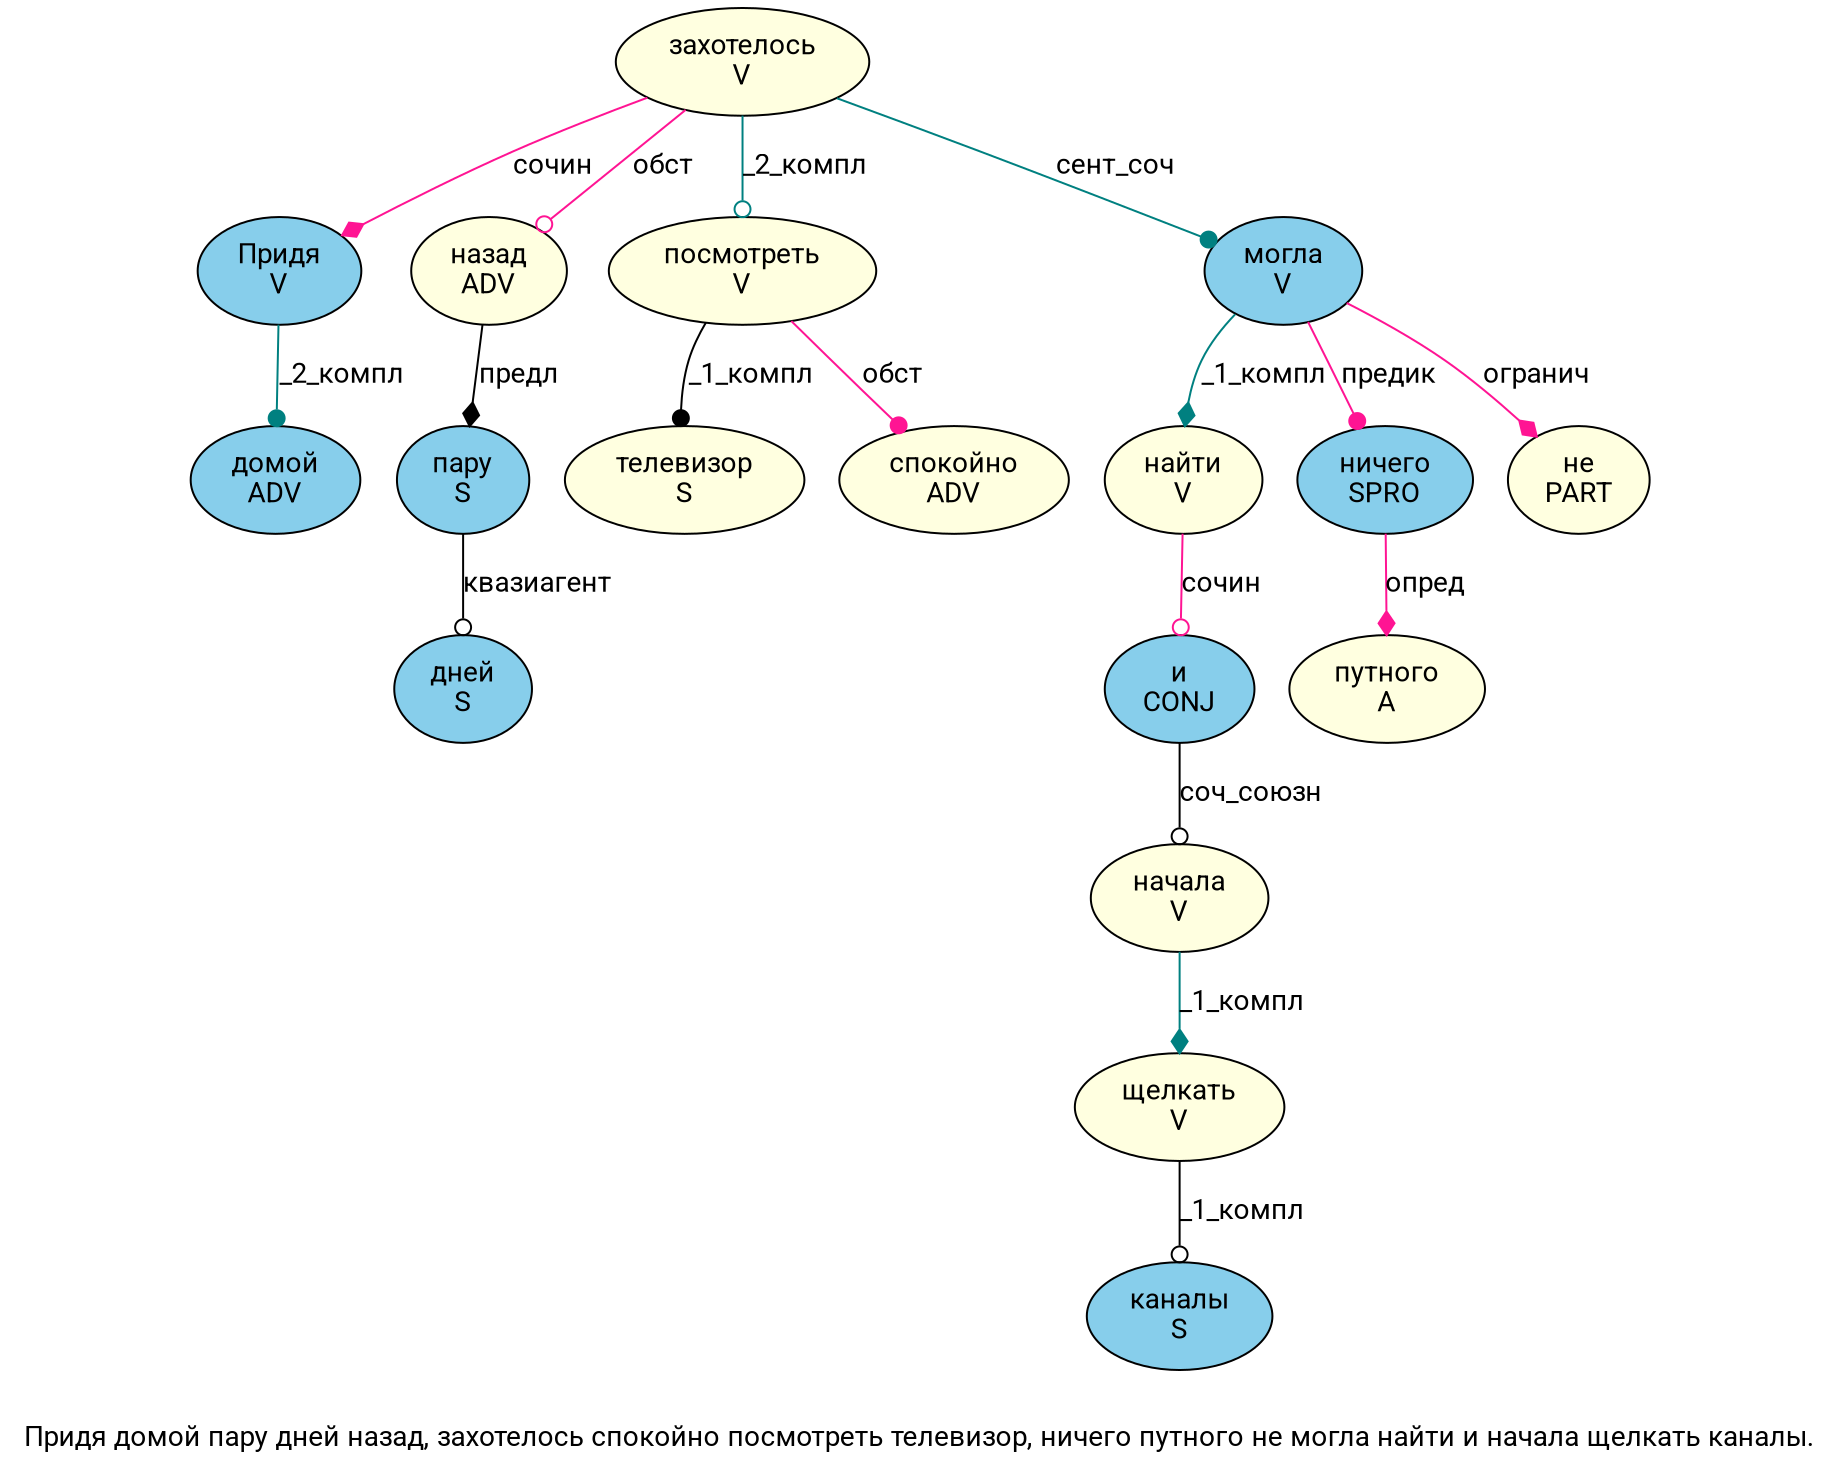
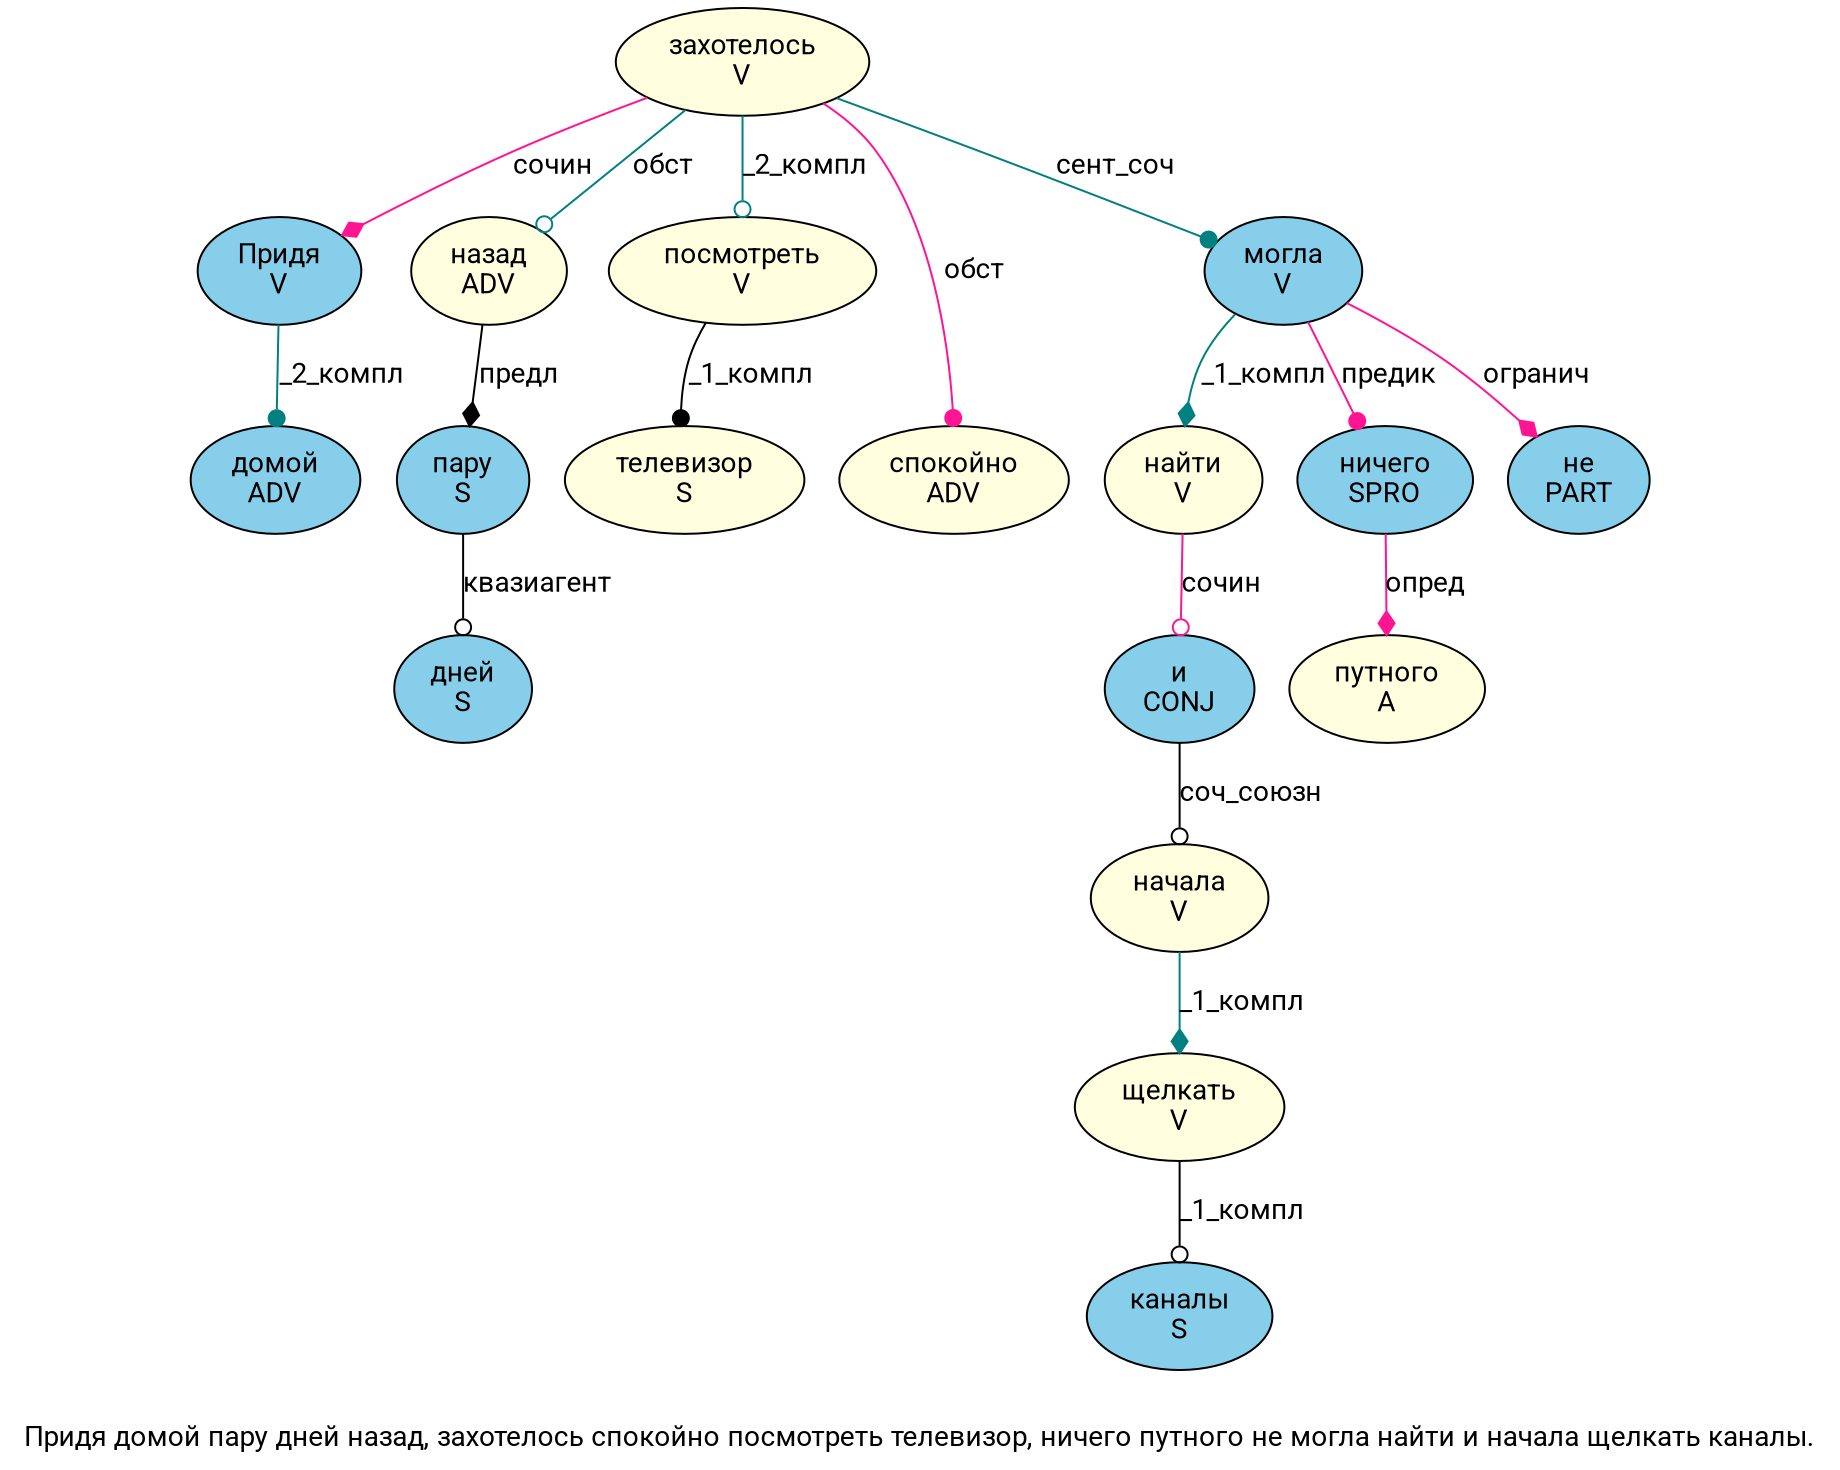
(618, 164) -> (618, 164)
(842, 371) -> (921, 241)
(1579, 480) -> (1579, 480)
